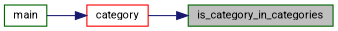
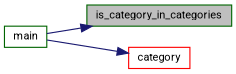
(162, 16) -> (64, 31)
